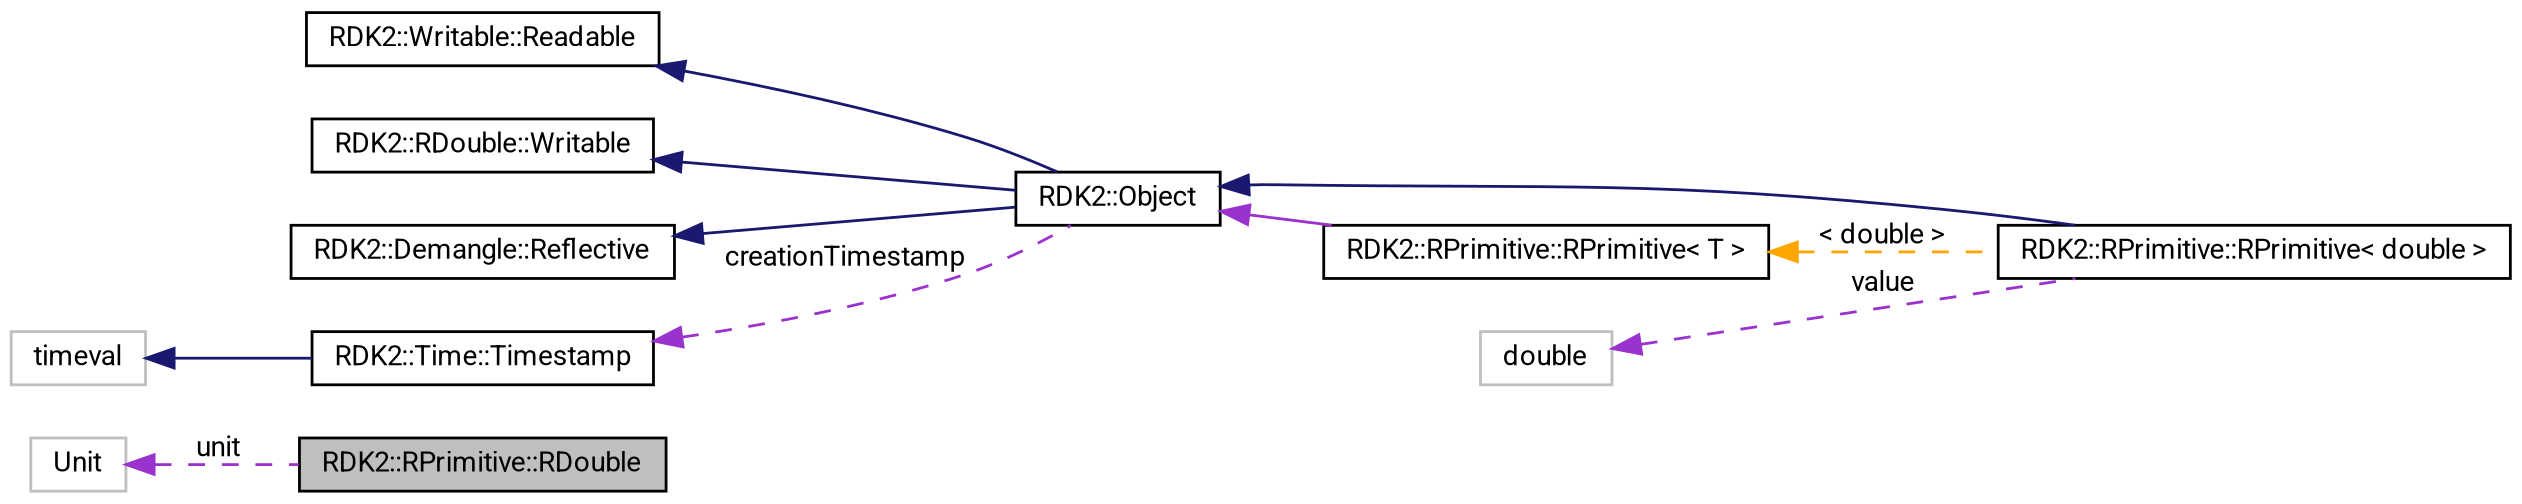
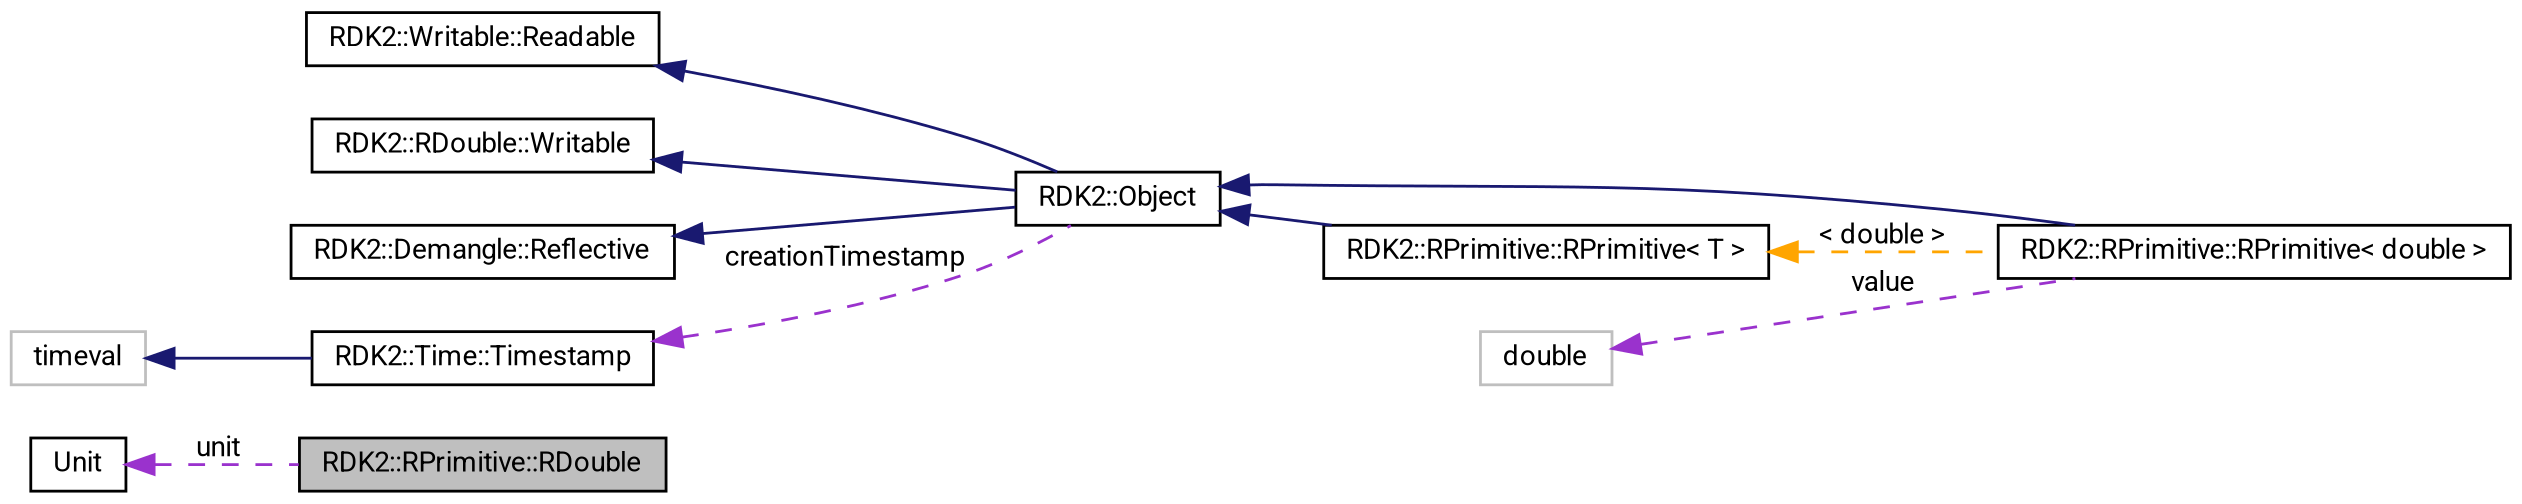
(1291, 220) -> (1291, 220)
(78, 465) -> (78, 465)
